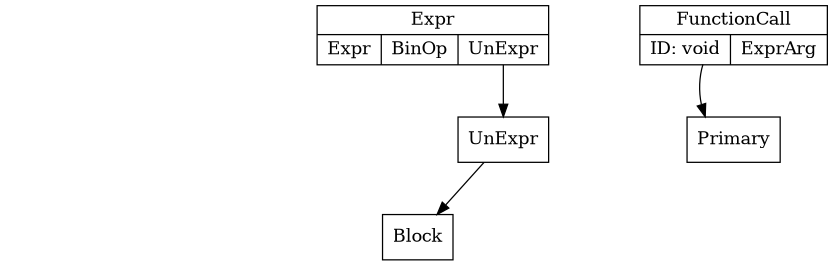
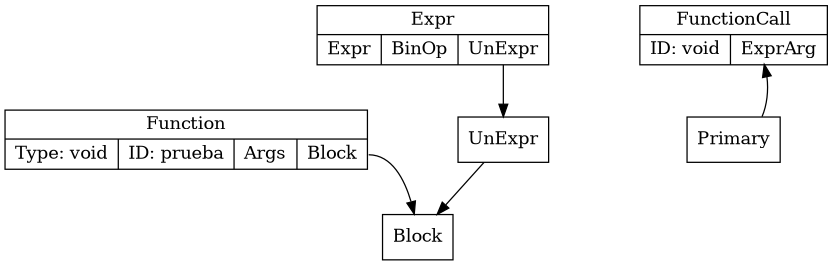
(700, 84) -> (767, 97)
none -> (186, 140)
